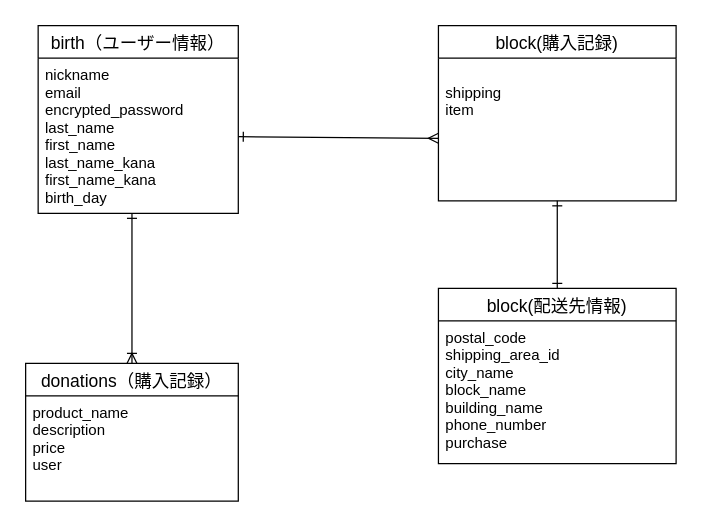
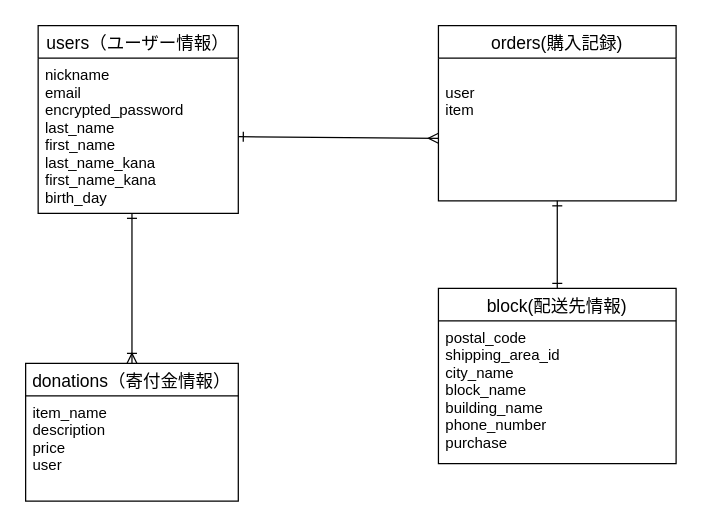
(138, 43) -> (138, 43)
(556, 43) -> (556, 43)
(475, 93) -> (462, 93)
(131, 380) -> (131, 380)
(83, 413) -> (68, 413)
